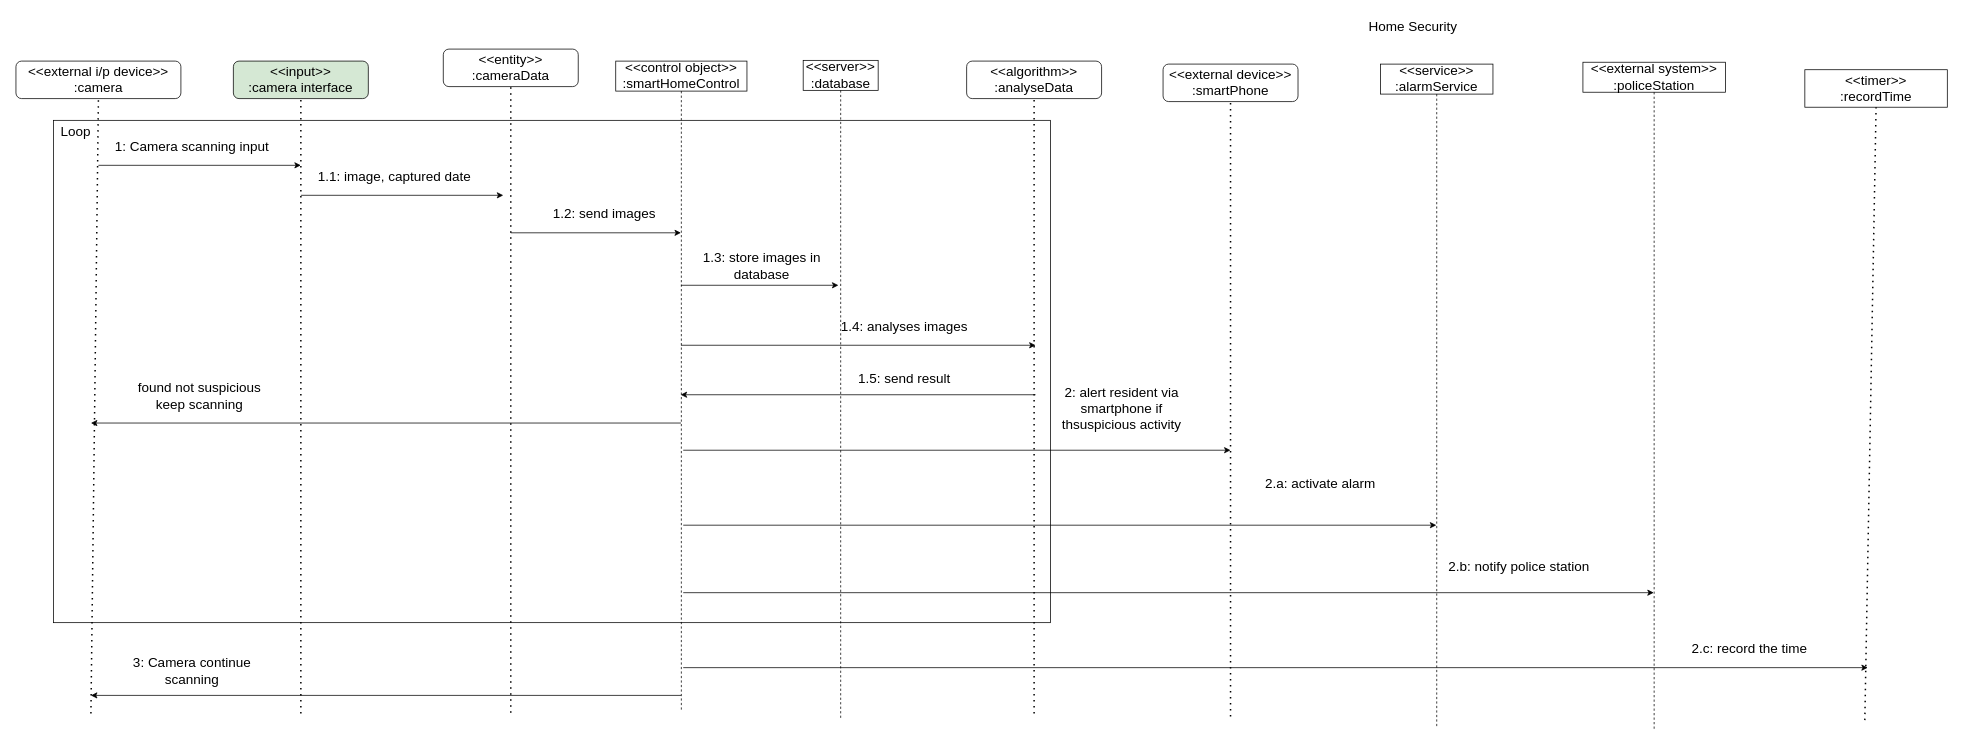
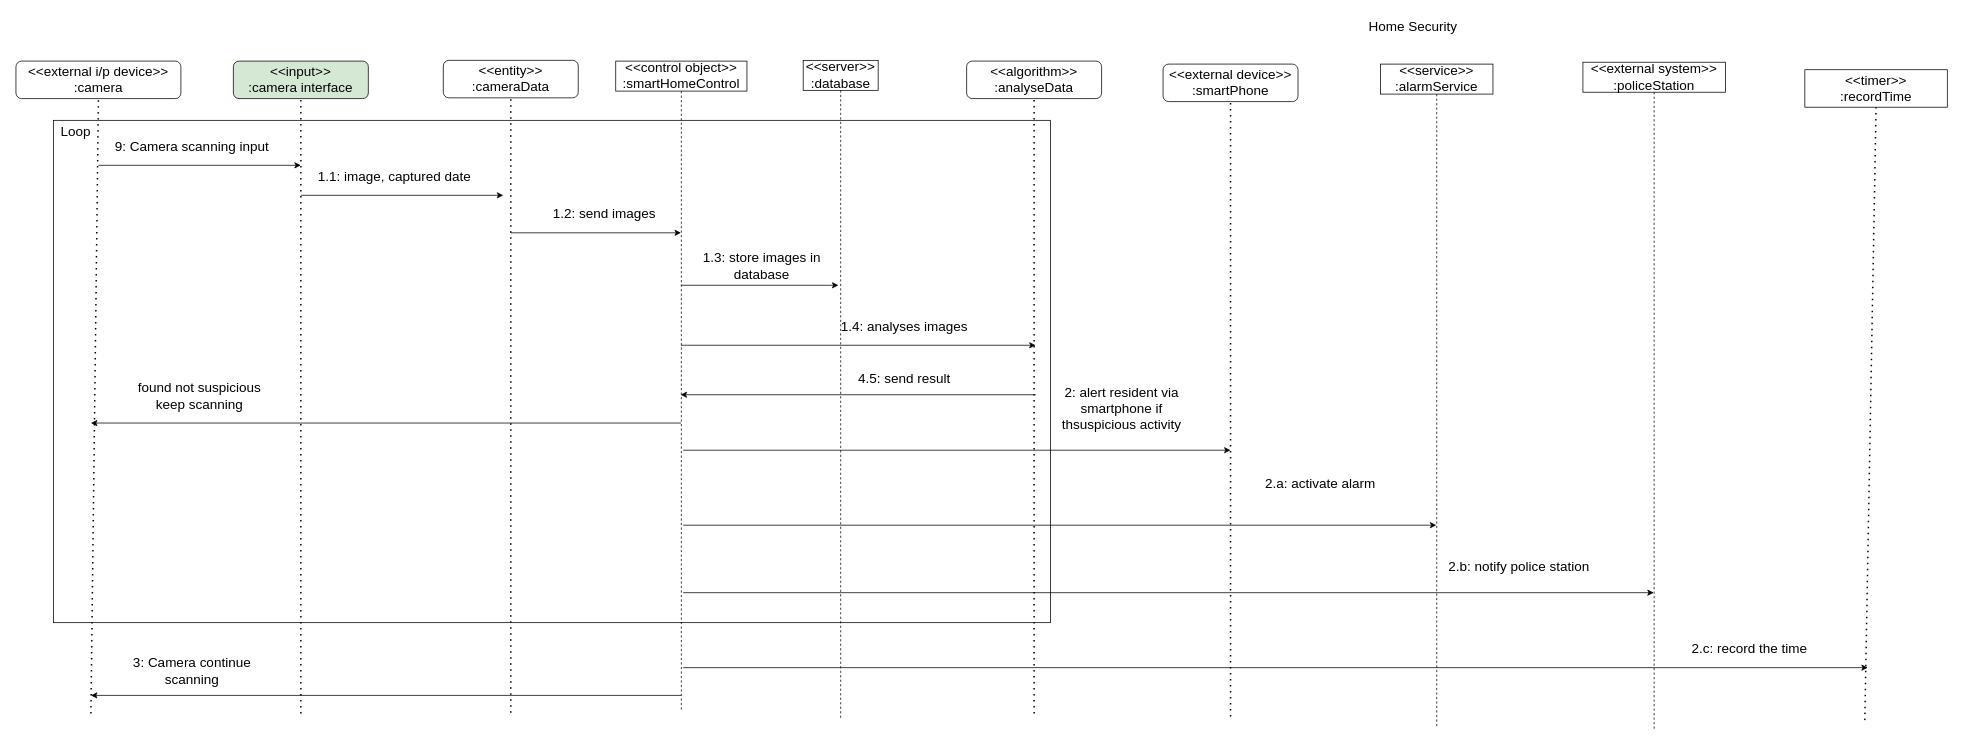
(510, 68) -> (510, 79)
(192, 147) -> (192, 147)
(904, 379) -> (904, 379)
